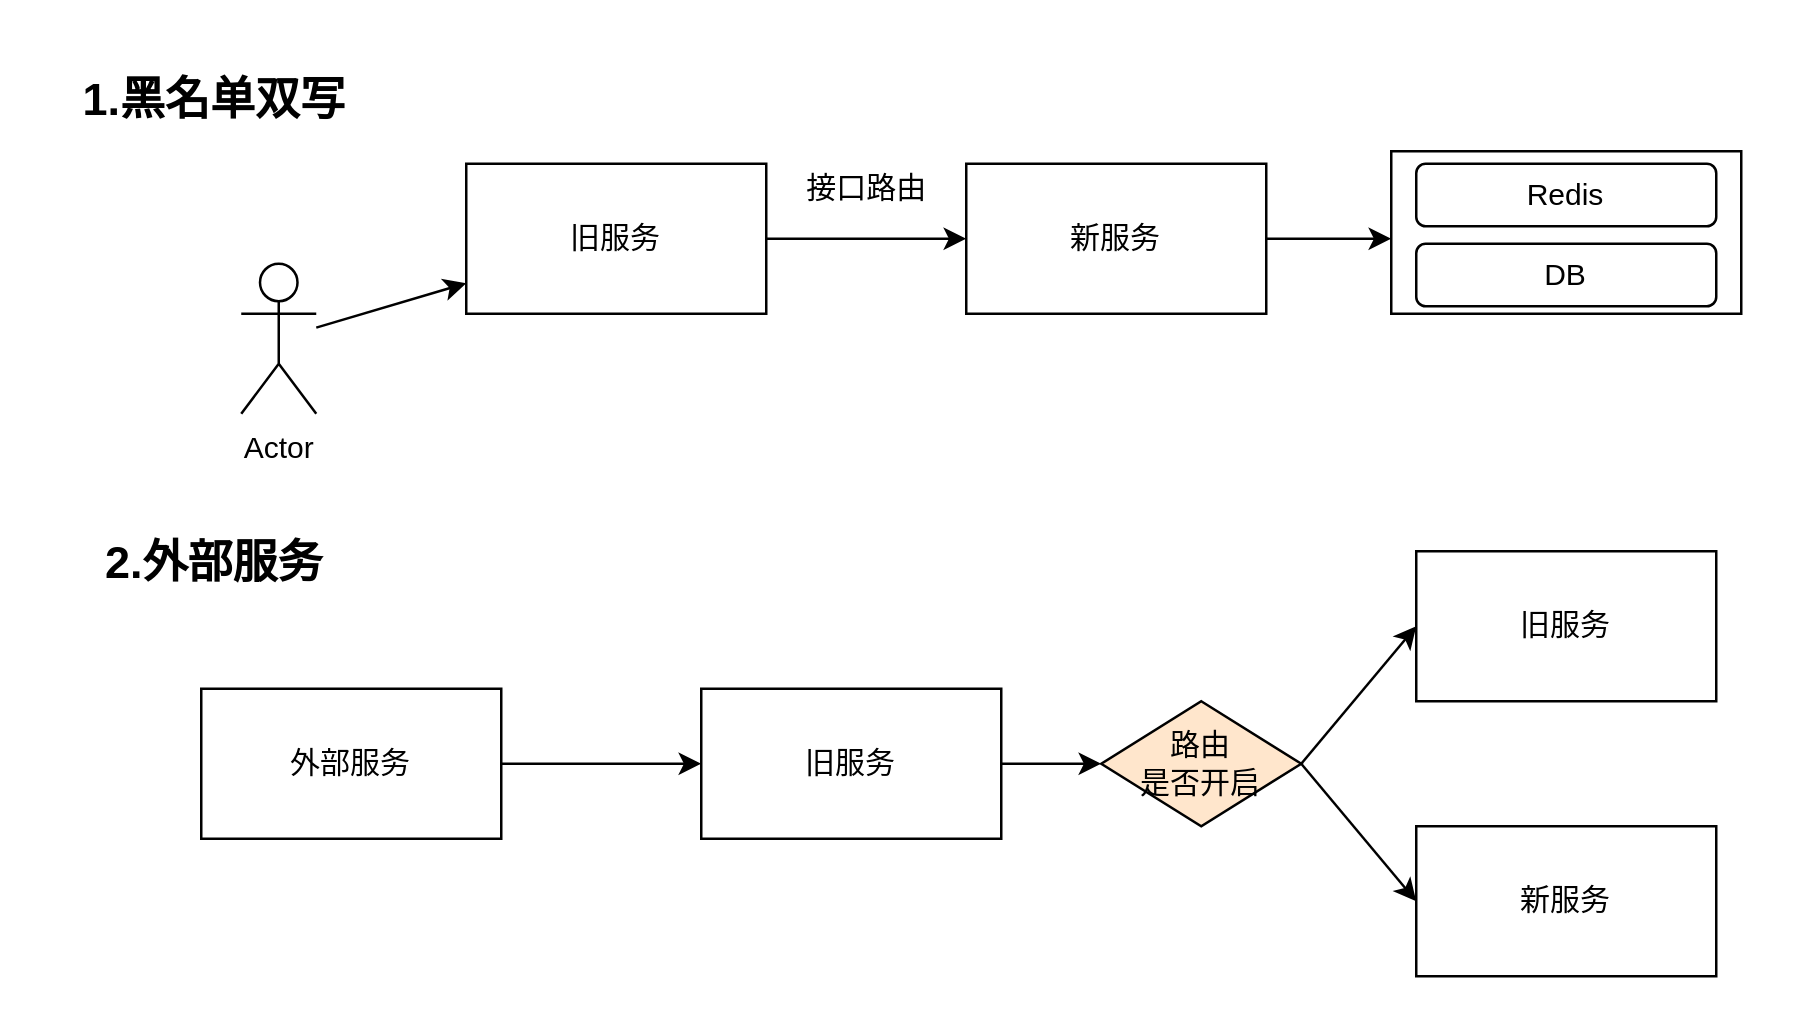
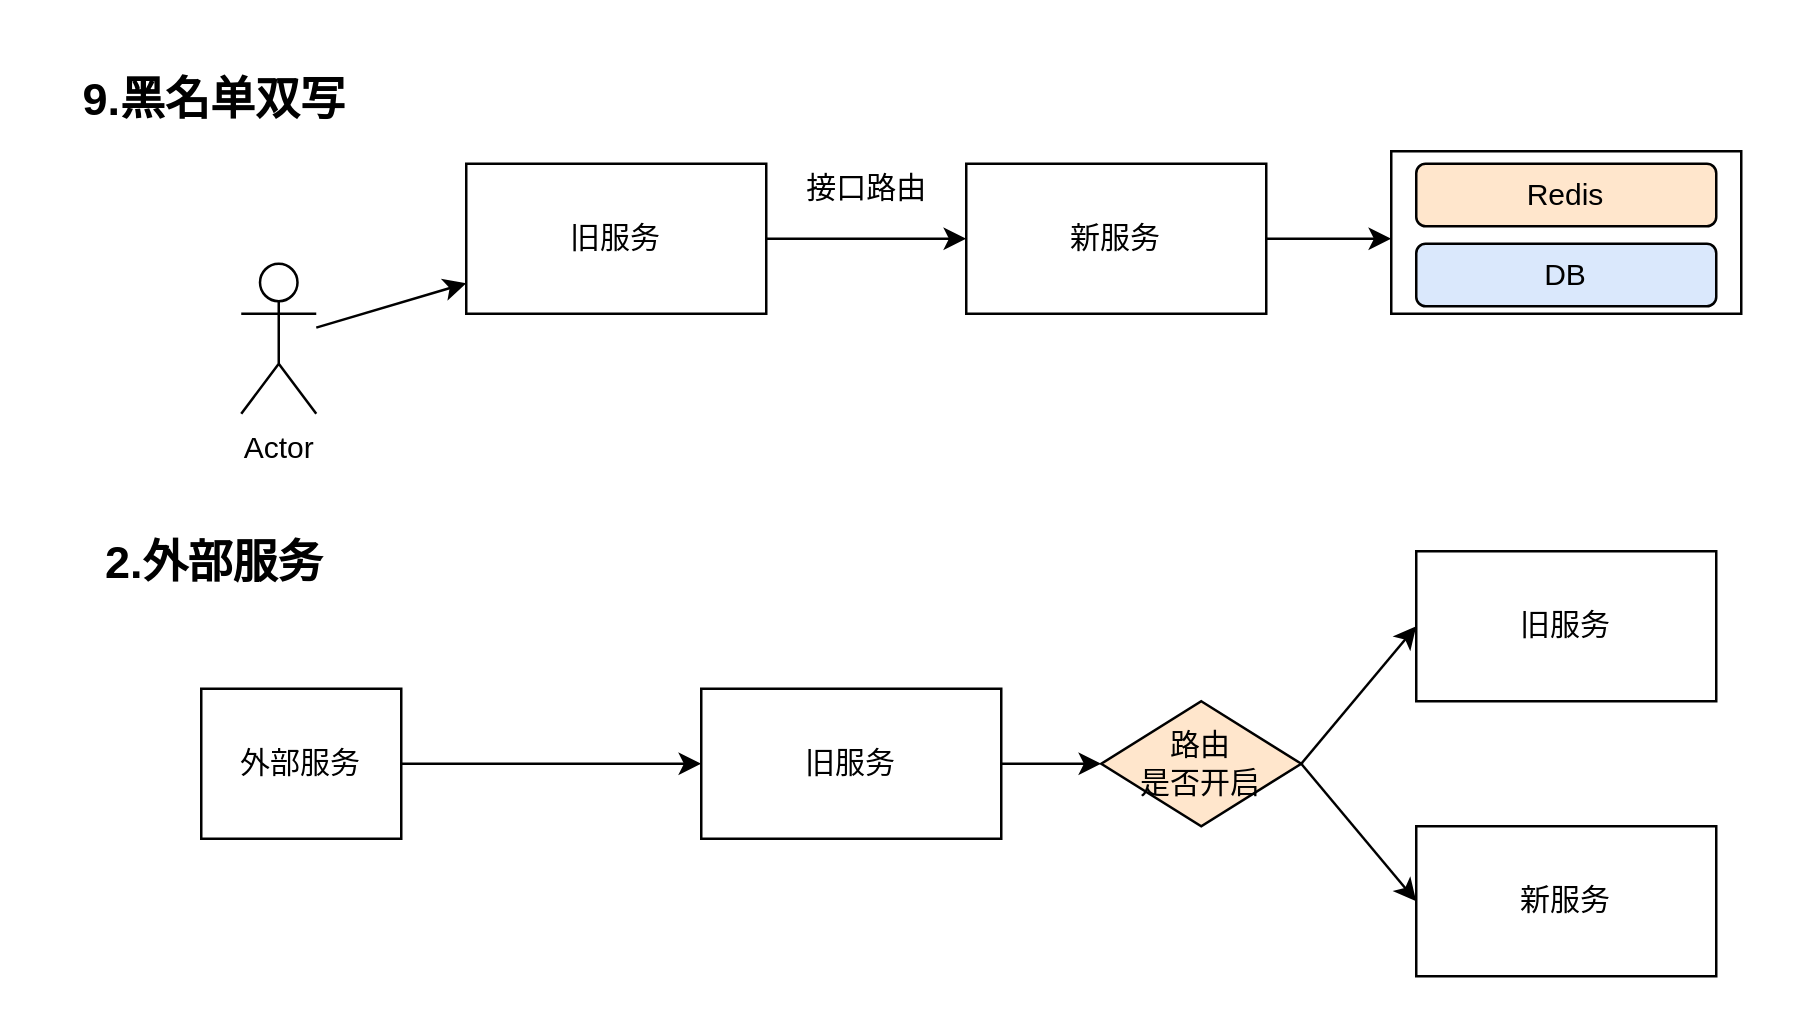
(215, 101) -> (215, 101)
(1566, 195) -> (1566, 195)
(1566, 275) -> (1566, 275)
(351, 764) -> (301, 764)
